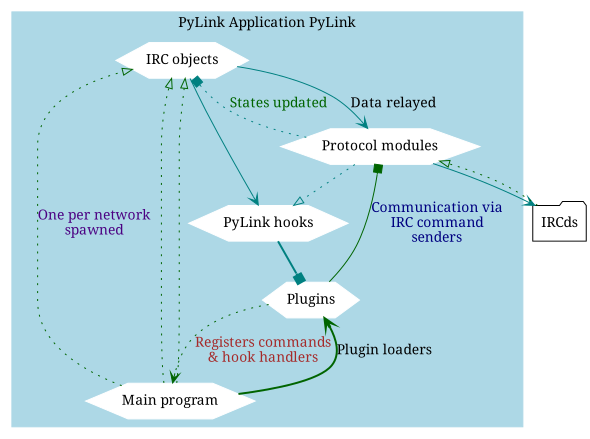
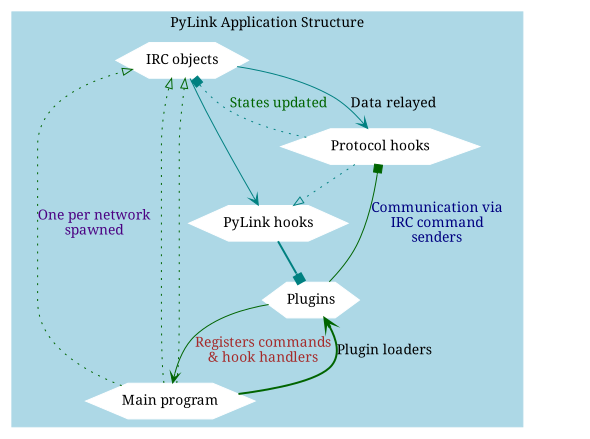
(267, 23) -> (267, 23)
(380, 147) -> (380, 147)
(560, 223) -> none
(210, 324) -> (210, 324)
